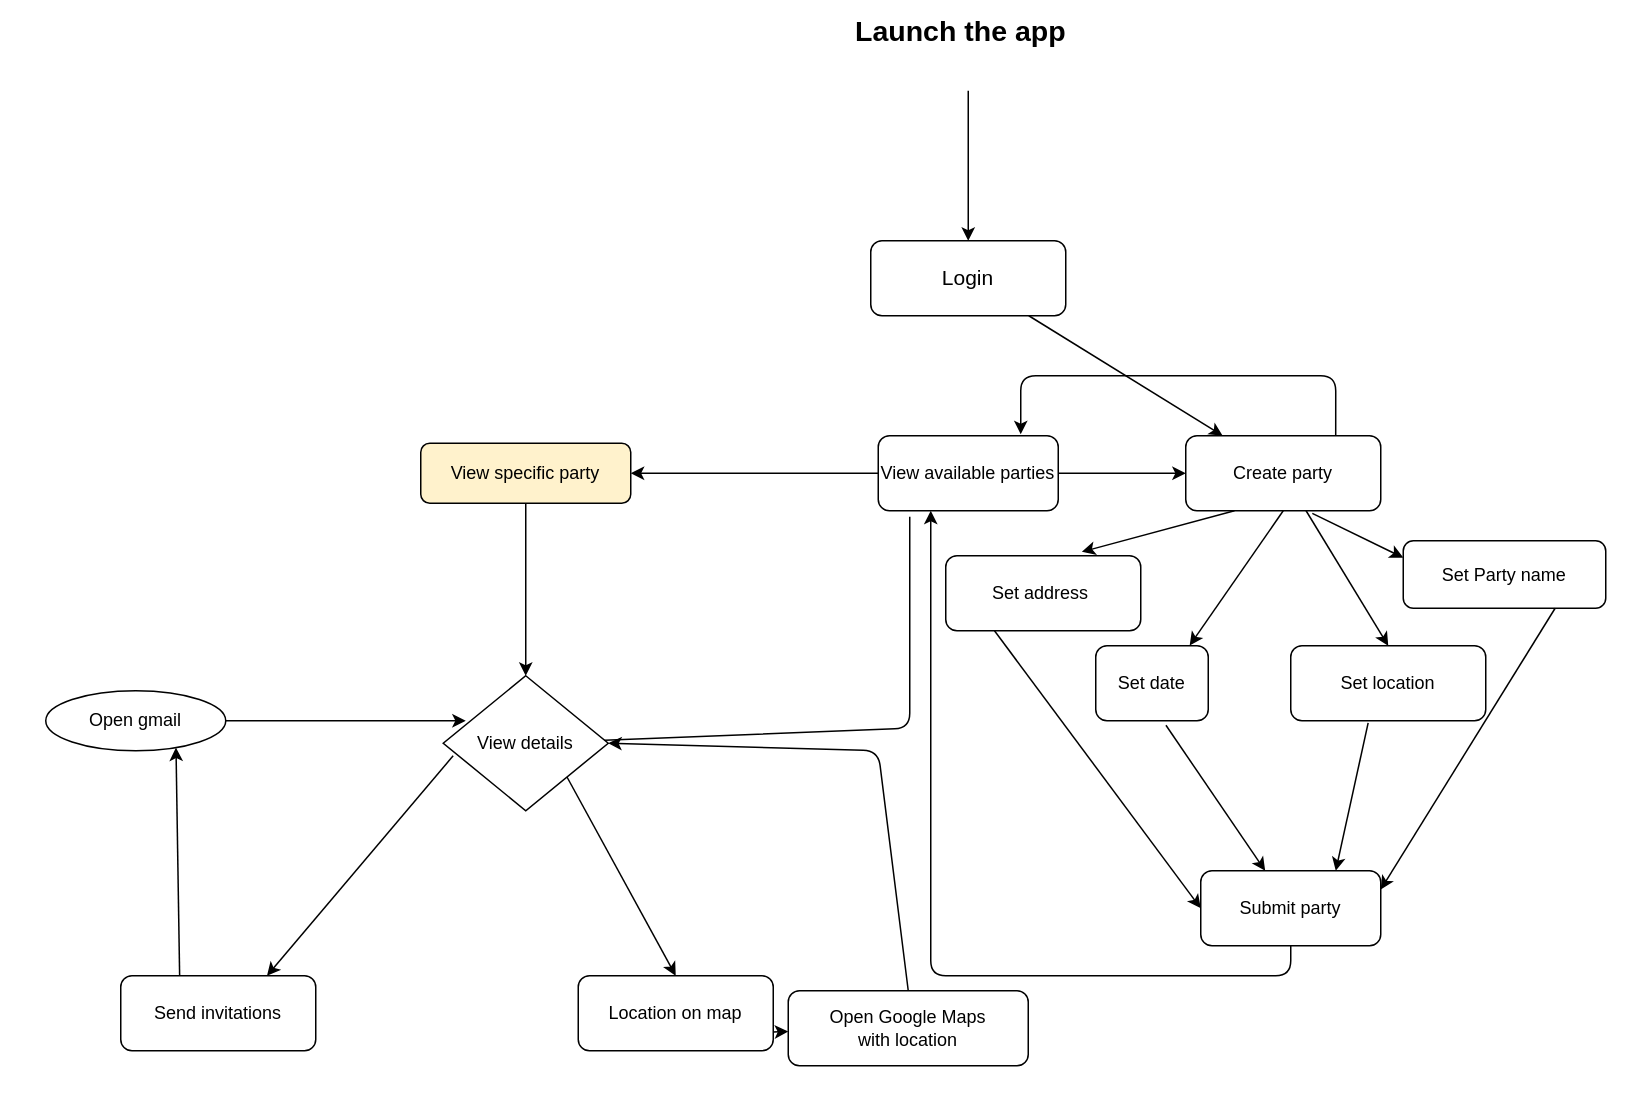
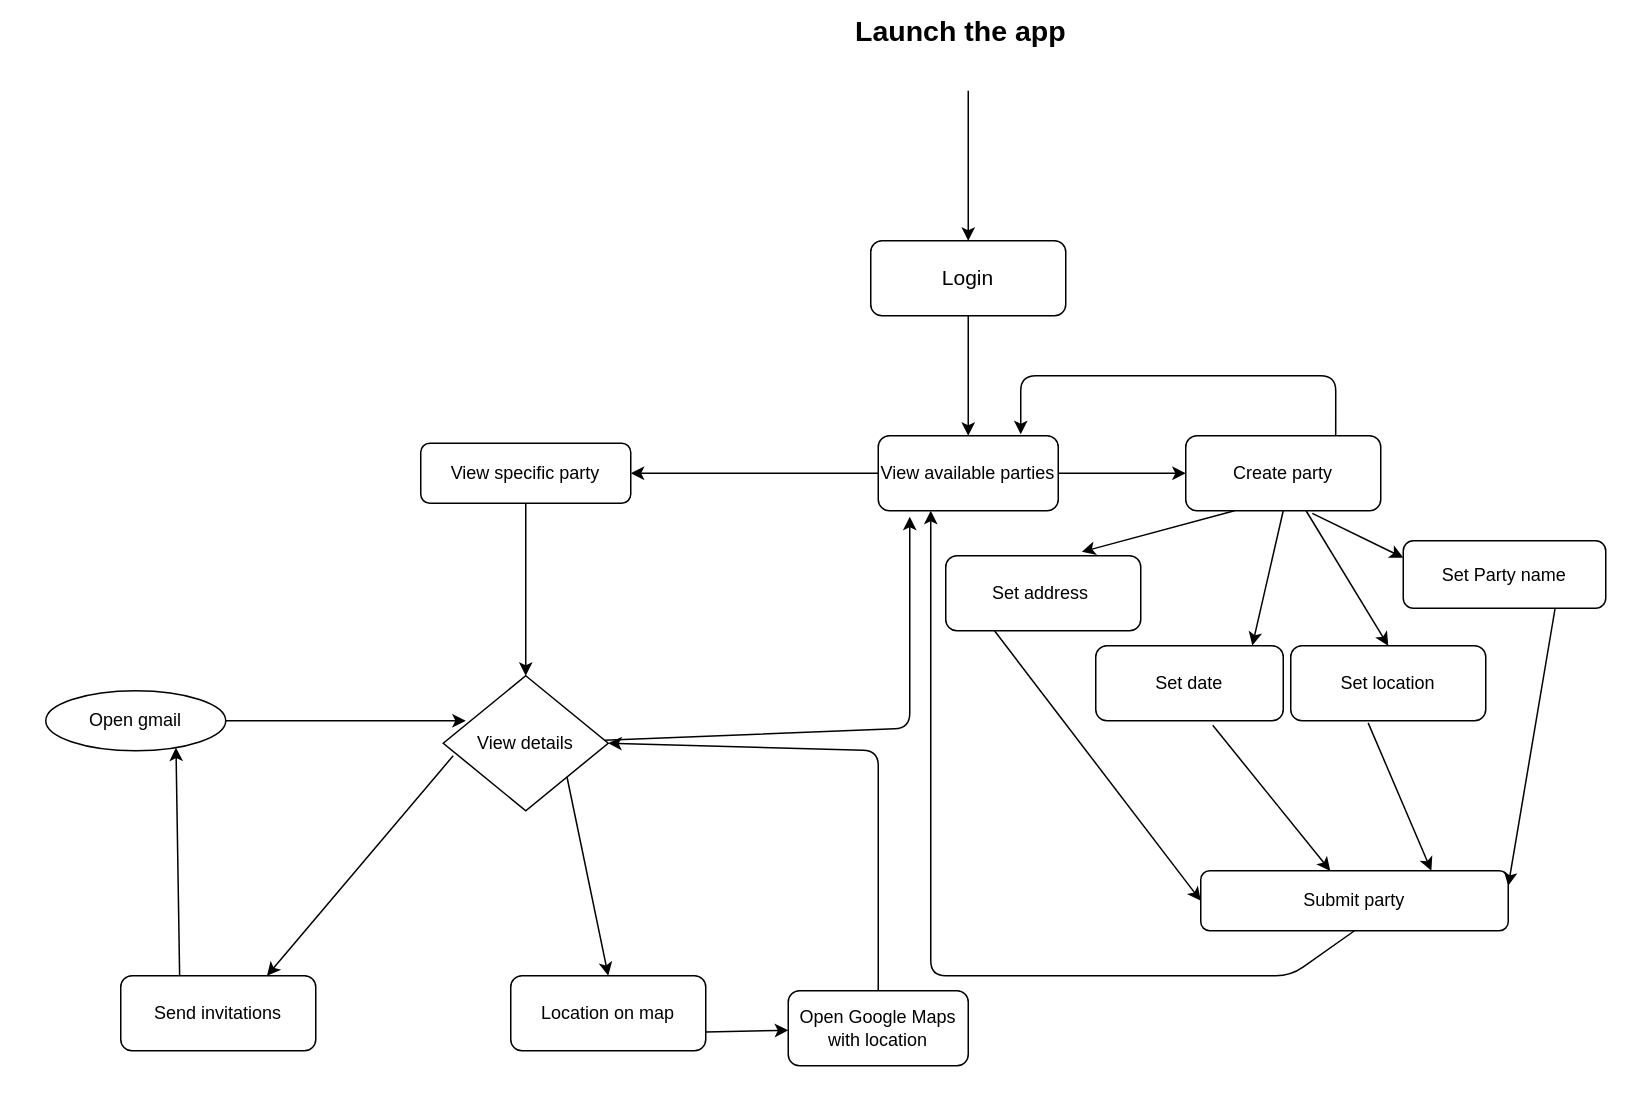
(1074, 344) -> (968, 371)
(526, 473) -> (526, 473)
(910, 523) -> (910, 528)
(1152, 683) -> (1190, 683)
(1291, 908) -> (1355, 901)
(676, 1013) -> (608, 1013)
(908, 1028) -> (878, 1028)
